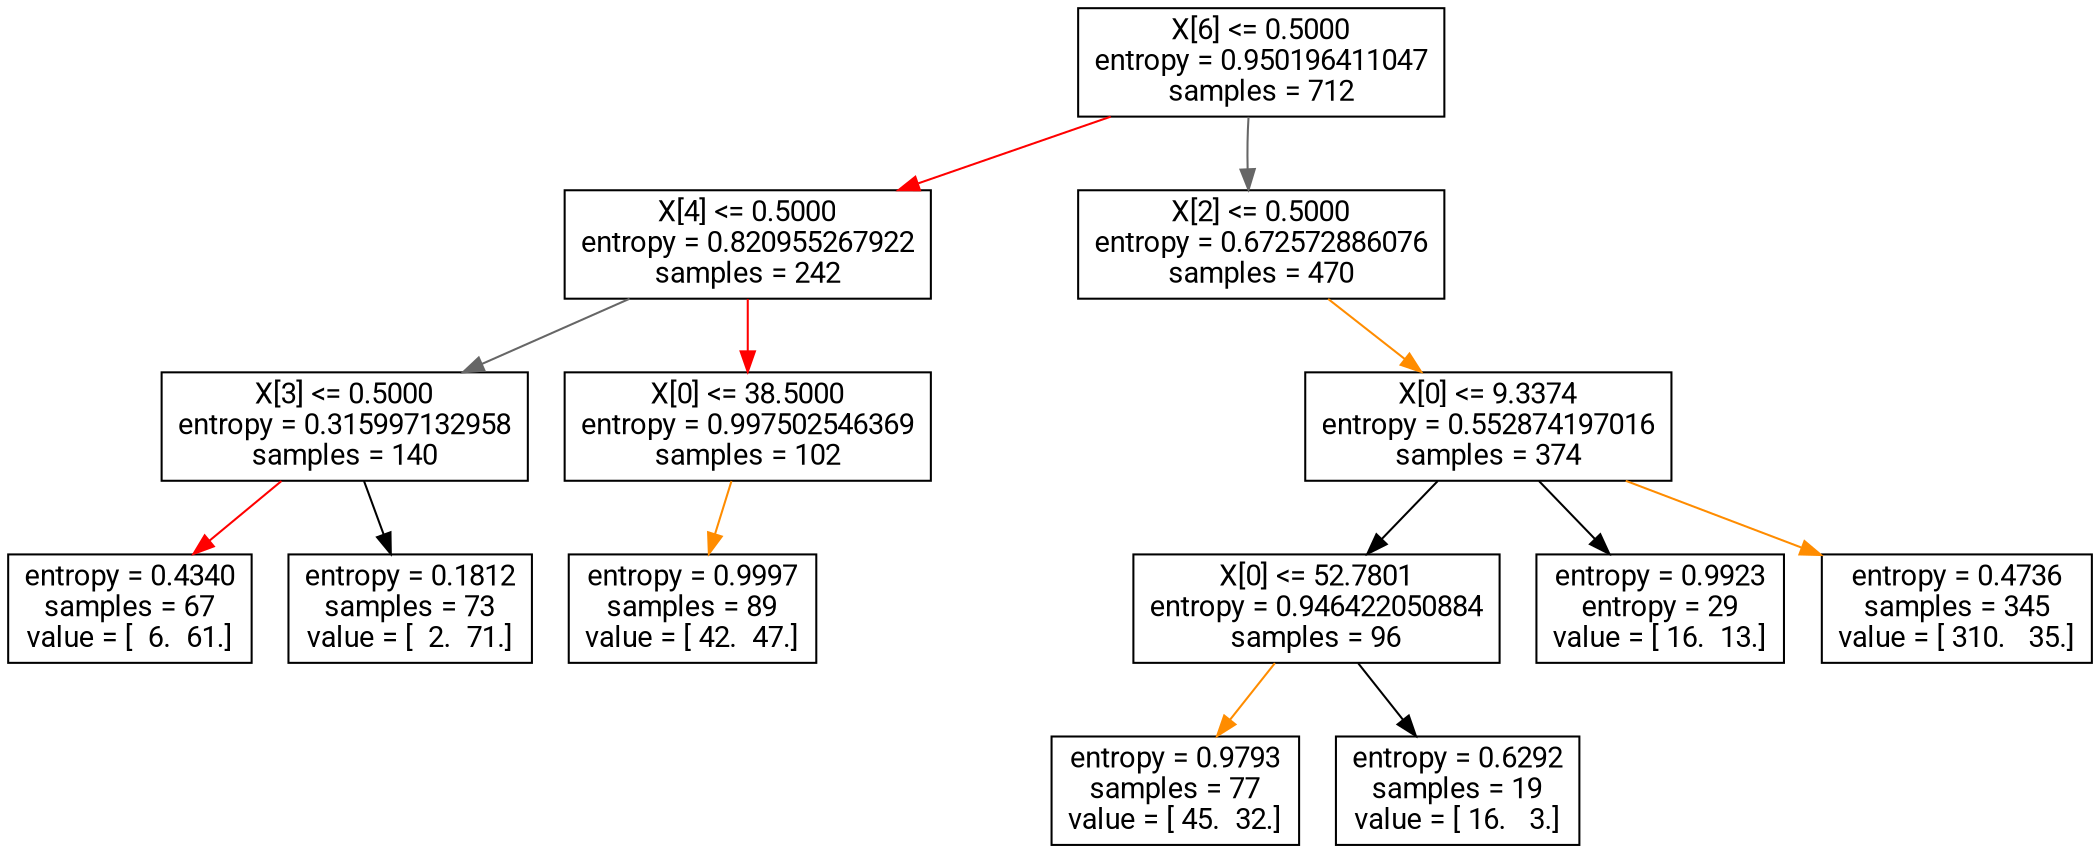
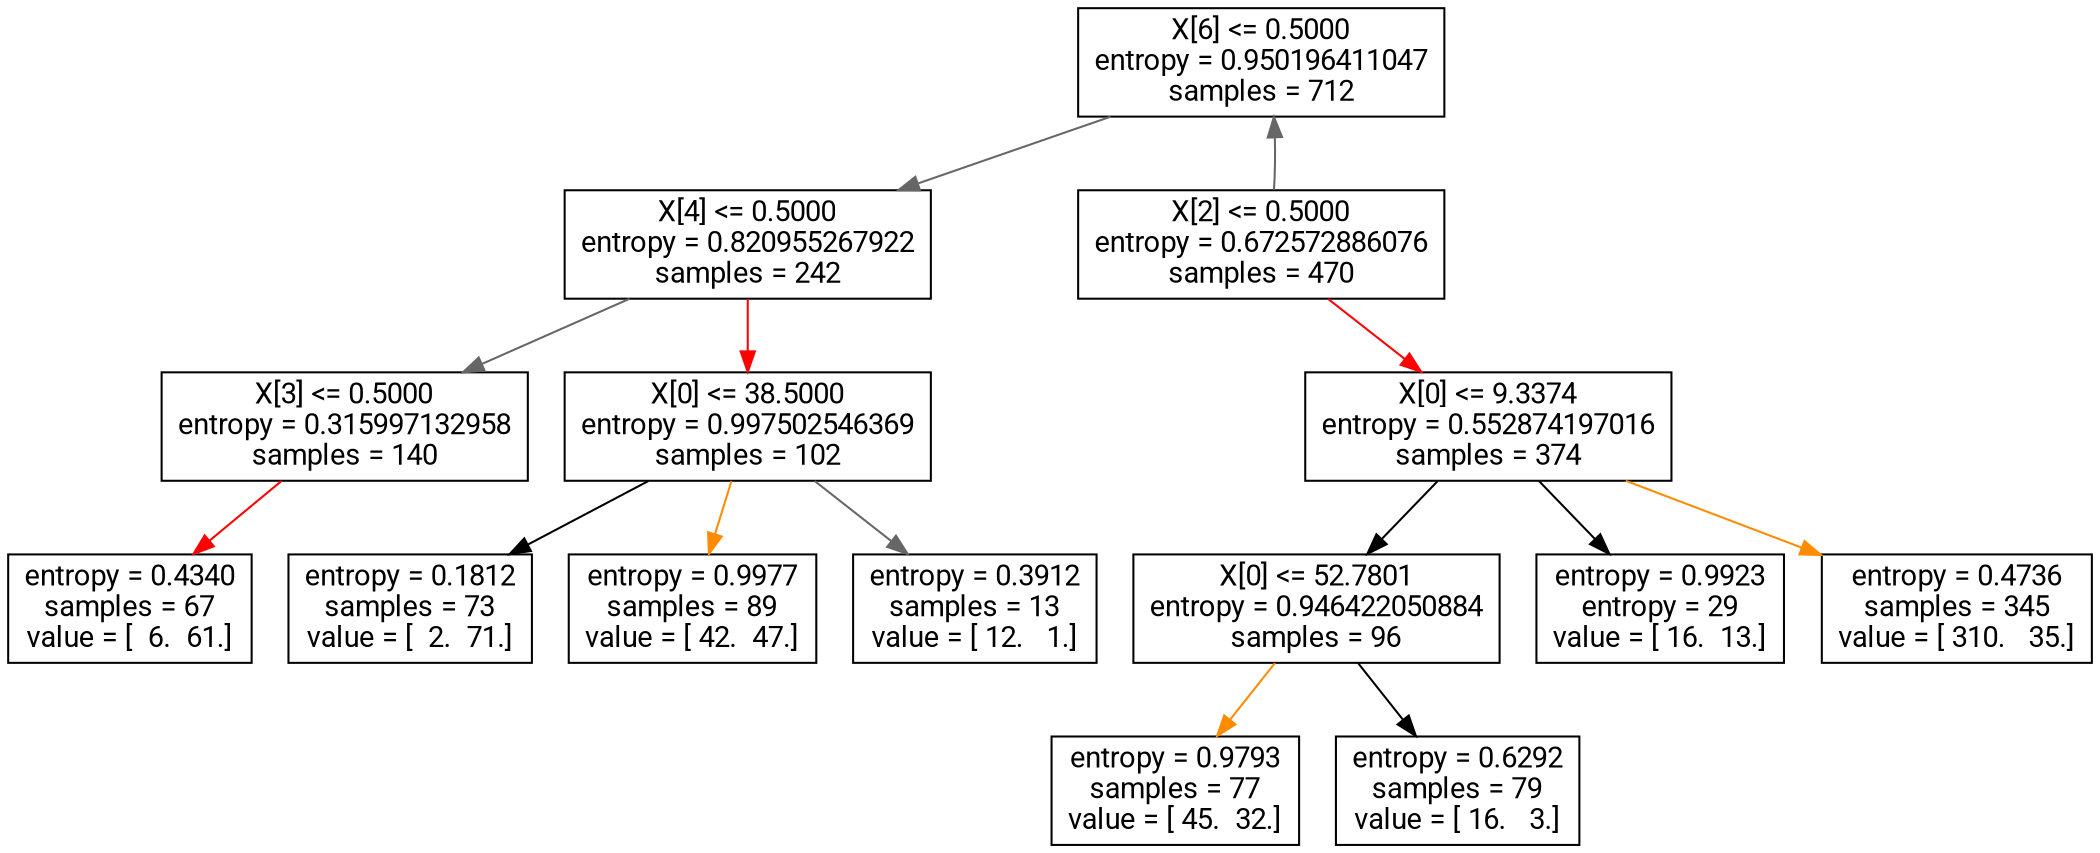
(1248, 143) -> (1275, 164)
(1014, 150) -> (1014, 150)
(1367, 329) -> (1367, 329)
(374, 508) -> (588, 513)
(693, 609) -> (693, 609)
none -> (975, 609)
(1458, 791) -> (1458, 791)
